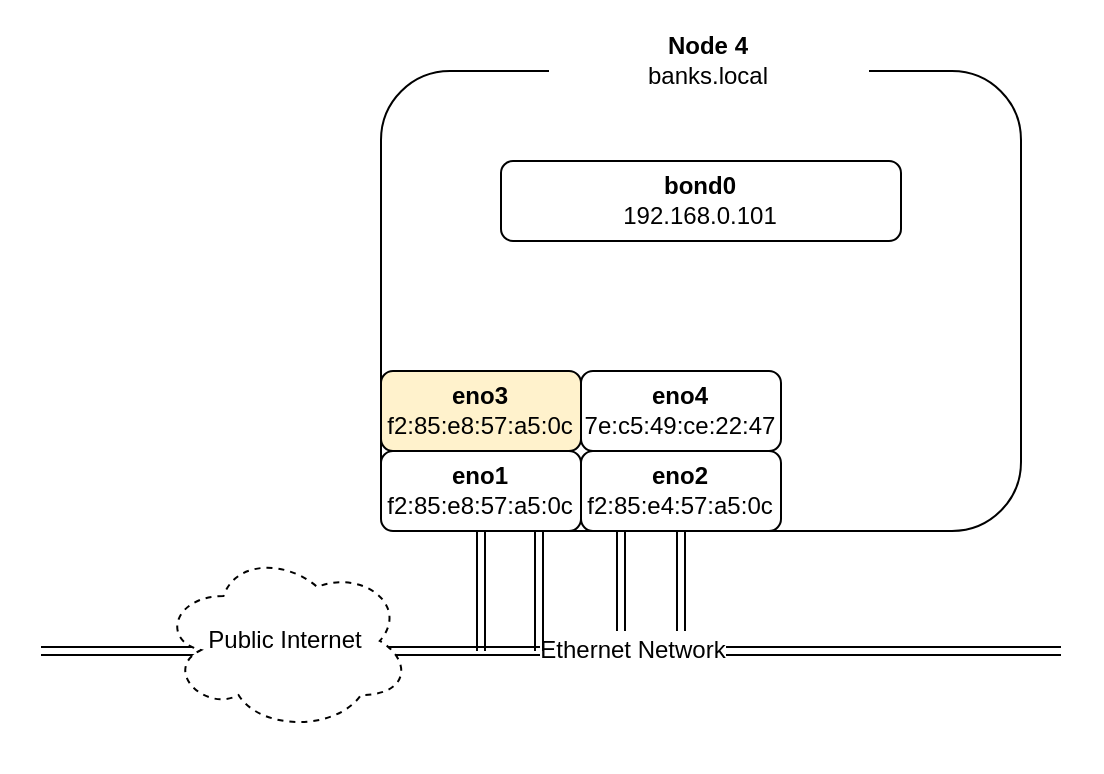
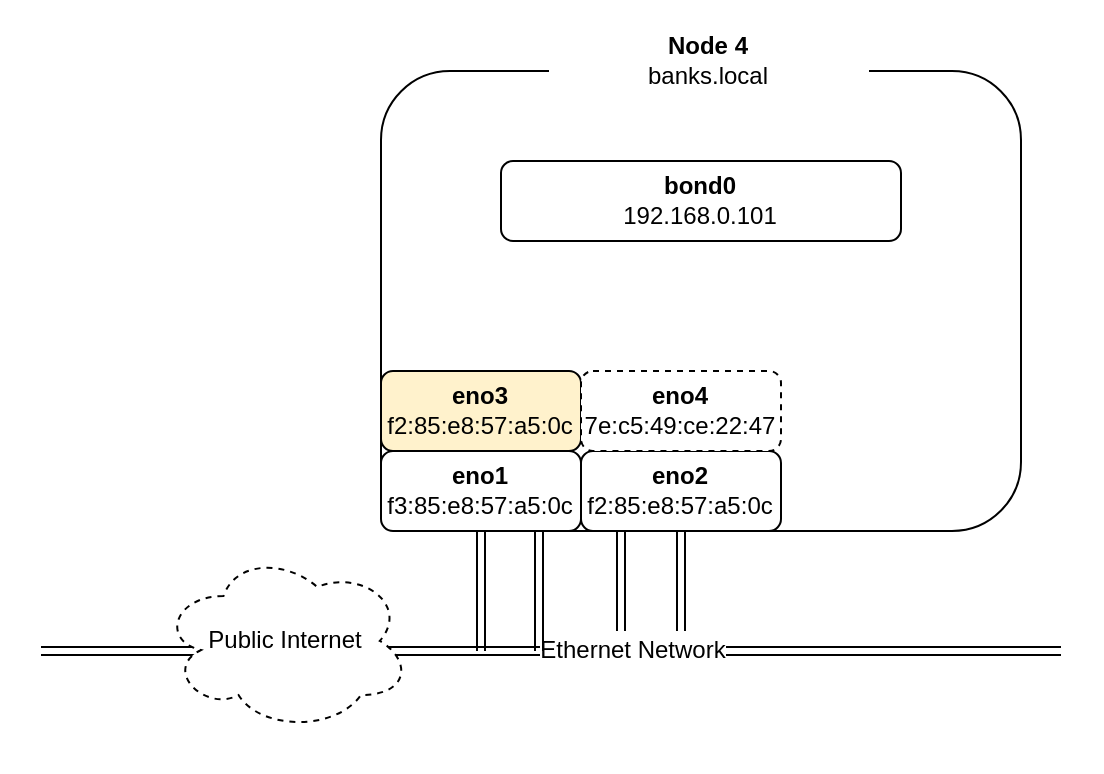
(681, 411) -> (681, 411)
(481, 491) -> (481, 491)
(681, 491) -> (681, 491)
